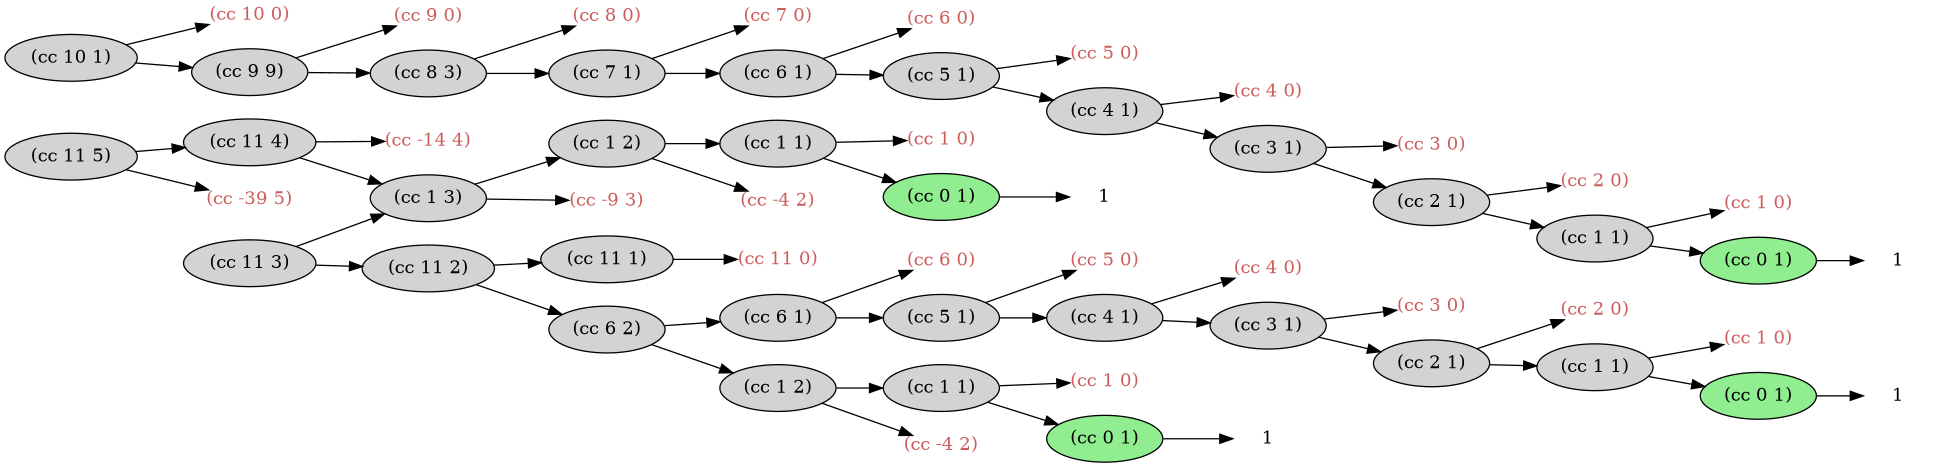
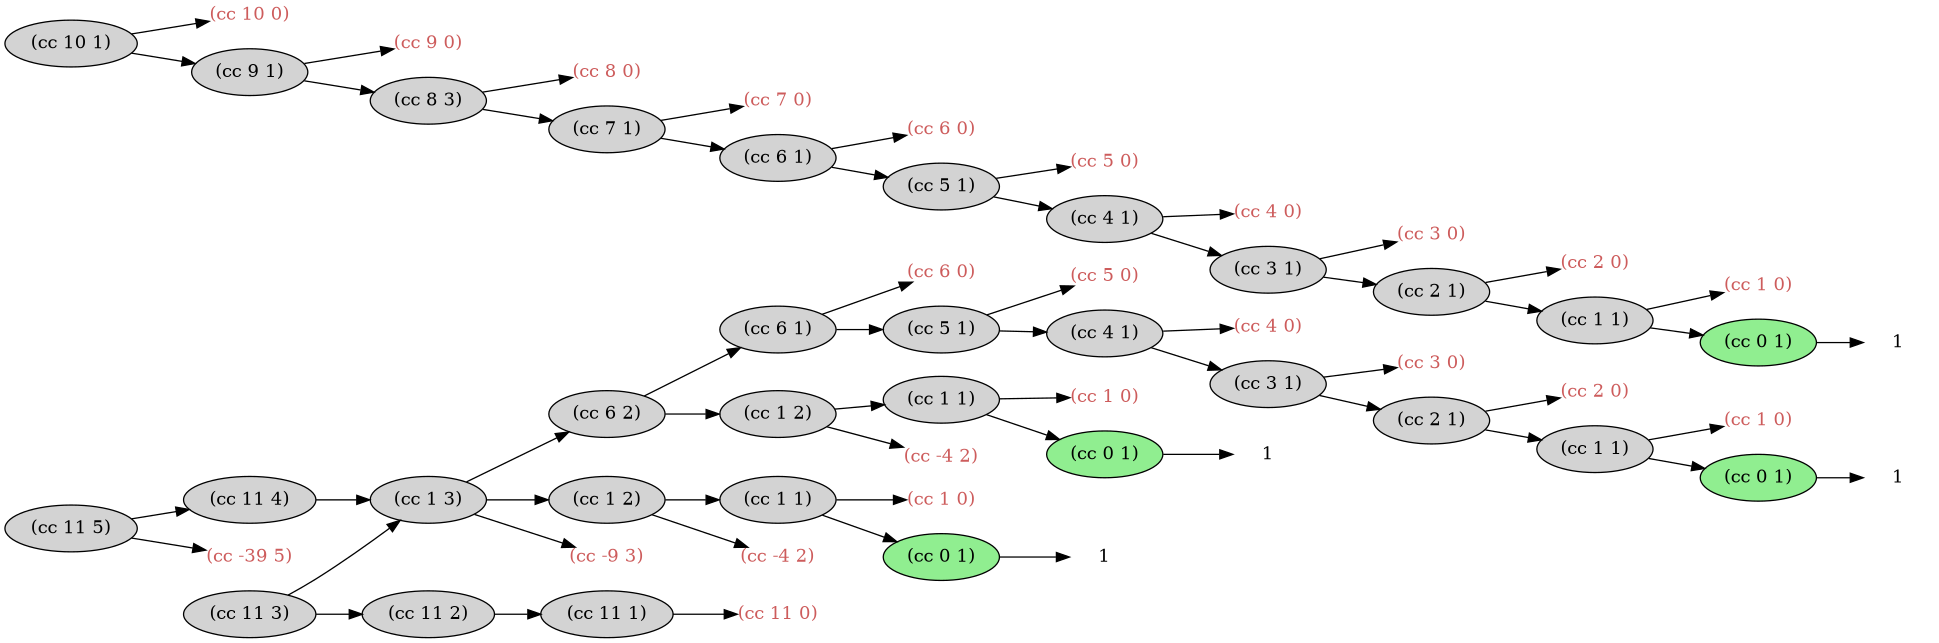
(250, 72) -> (250, 72)
(428, 141) -> none
(513, 297) -> (512, 460)
